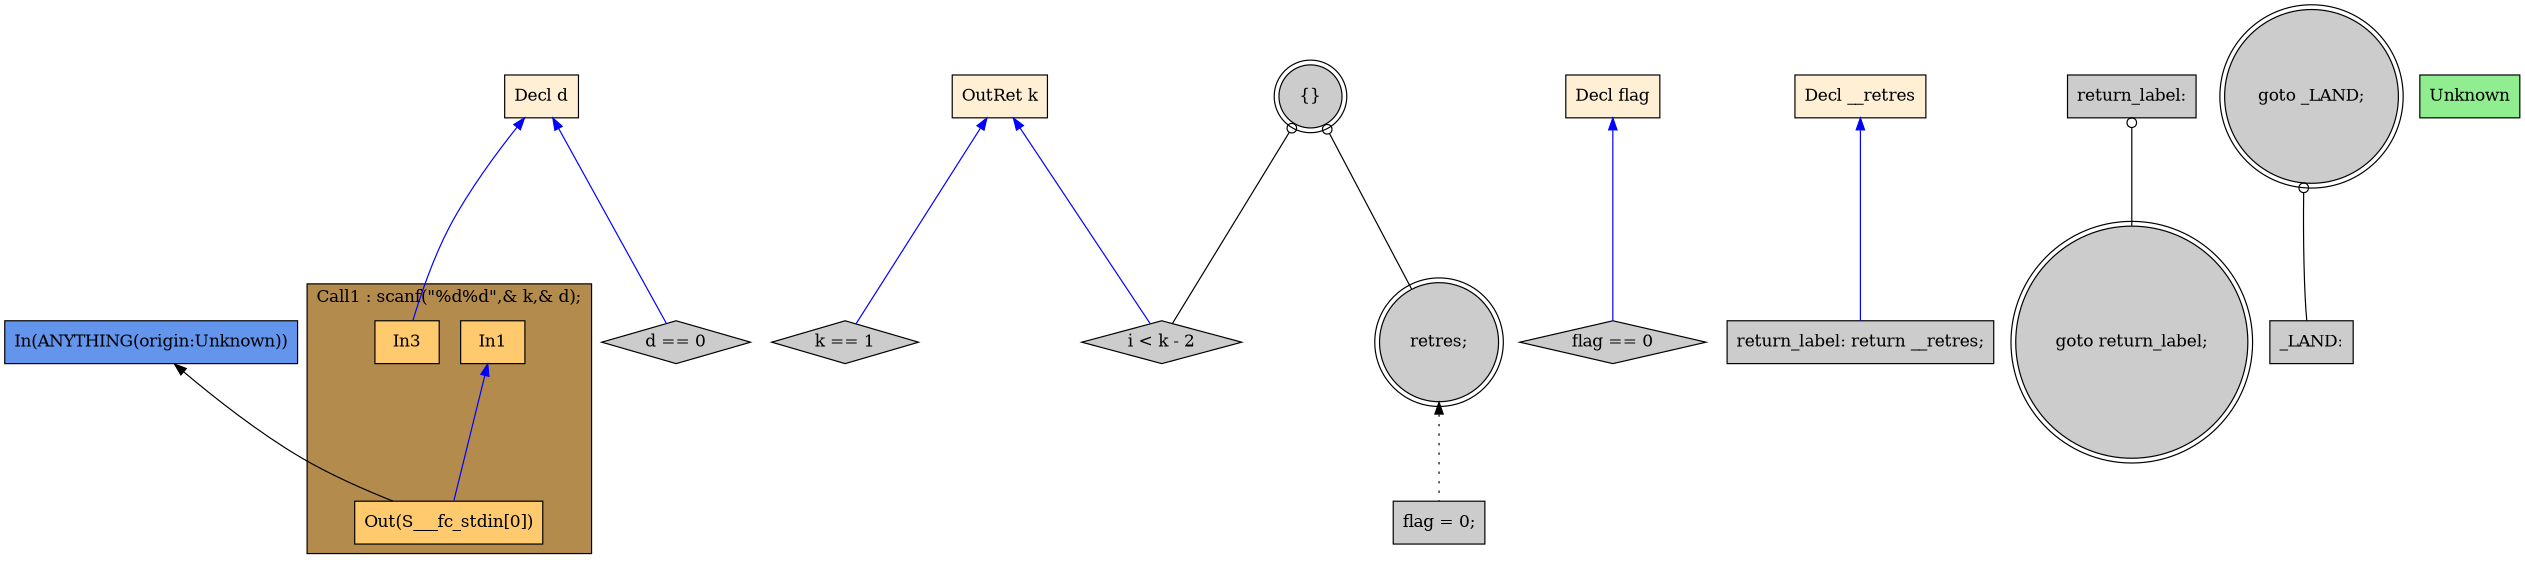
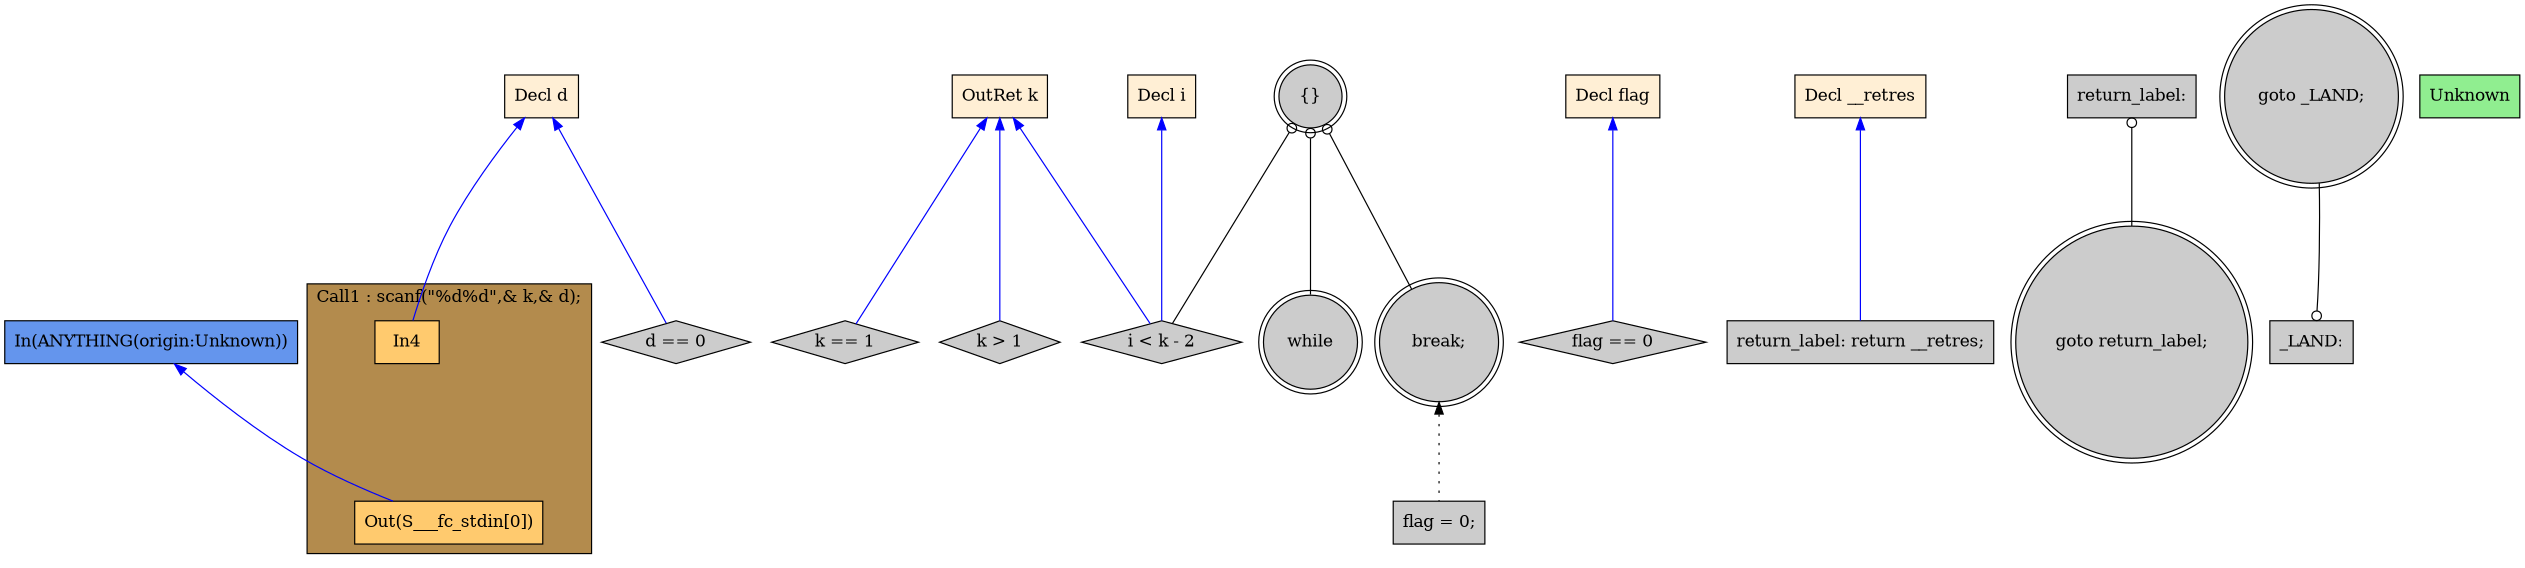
none -> (1162, 96)
(2304, 257) -> (2319, 247)
(407, 342) -> (407, 342)
(493, 342) -> none
none -> (1000, 342)
none -> (1310, 342)
(1439, 342) -> (1439, 342)
(283, 446) -> (283, 446)
